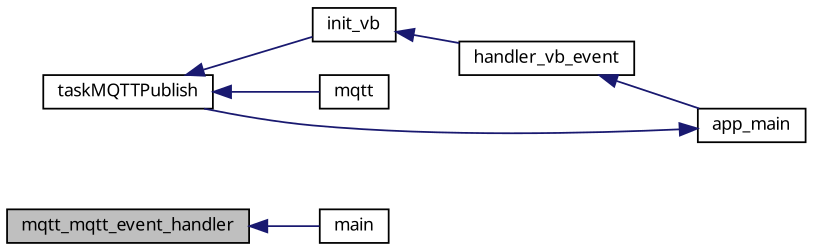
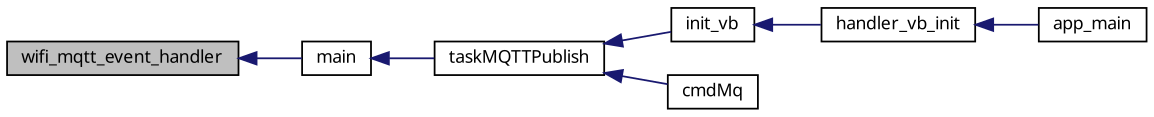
(547, 58) -> (898, 25)
(354, 92) -> (713, 92)
(441, 132) -> (412, 58)
(128, 226) -> (123, 58)
